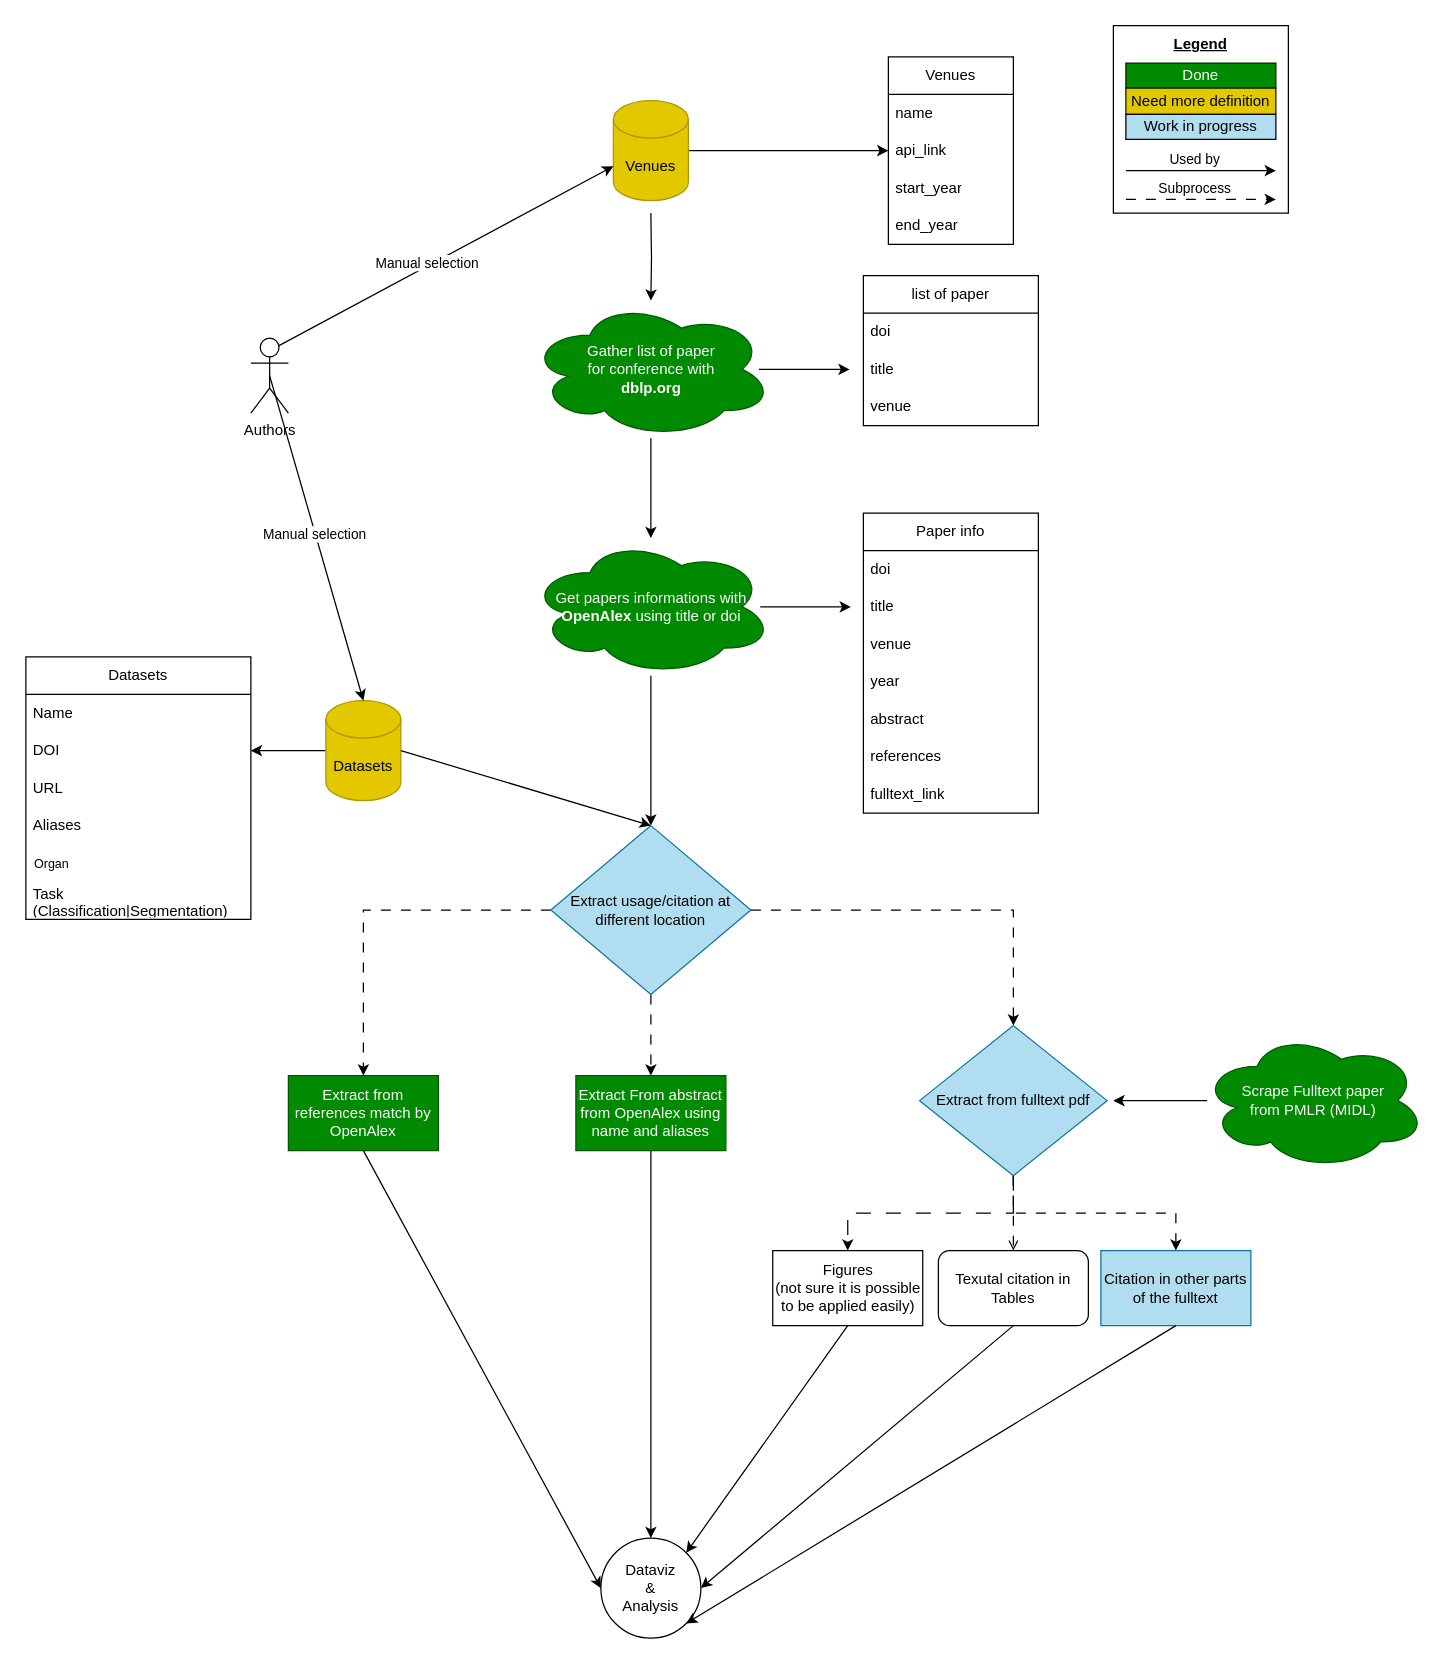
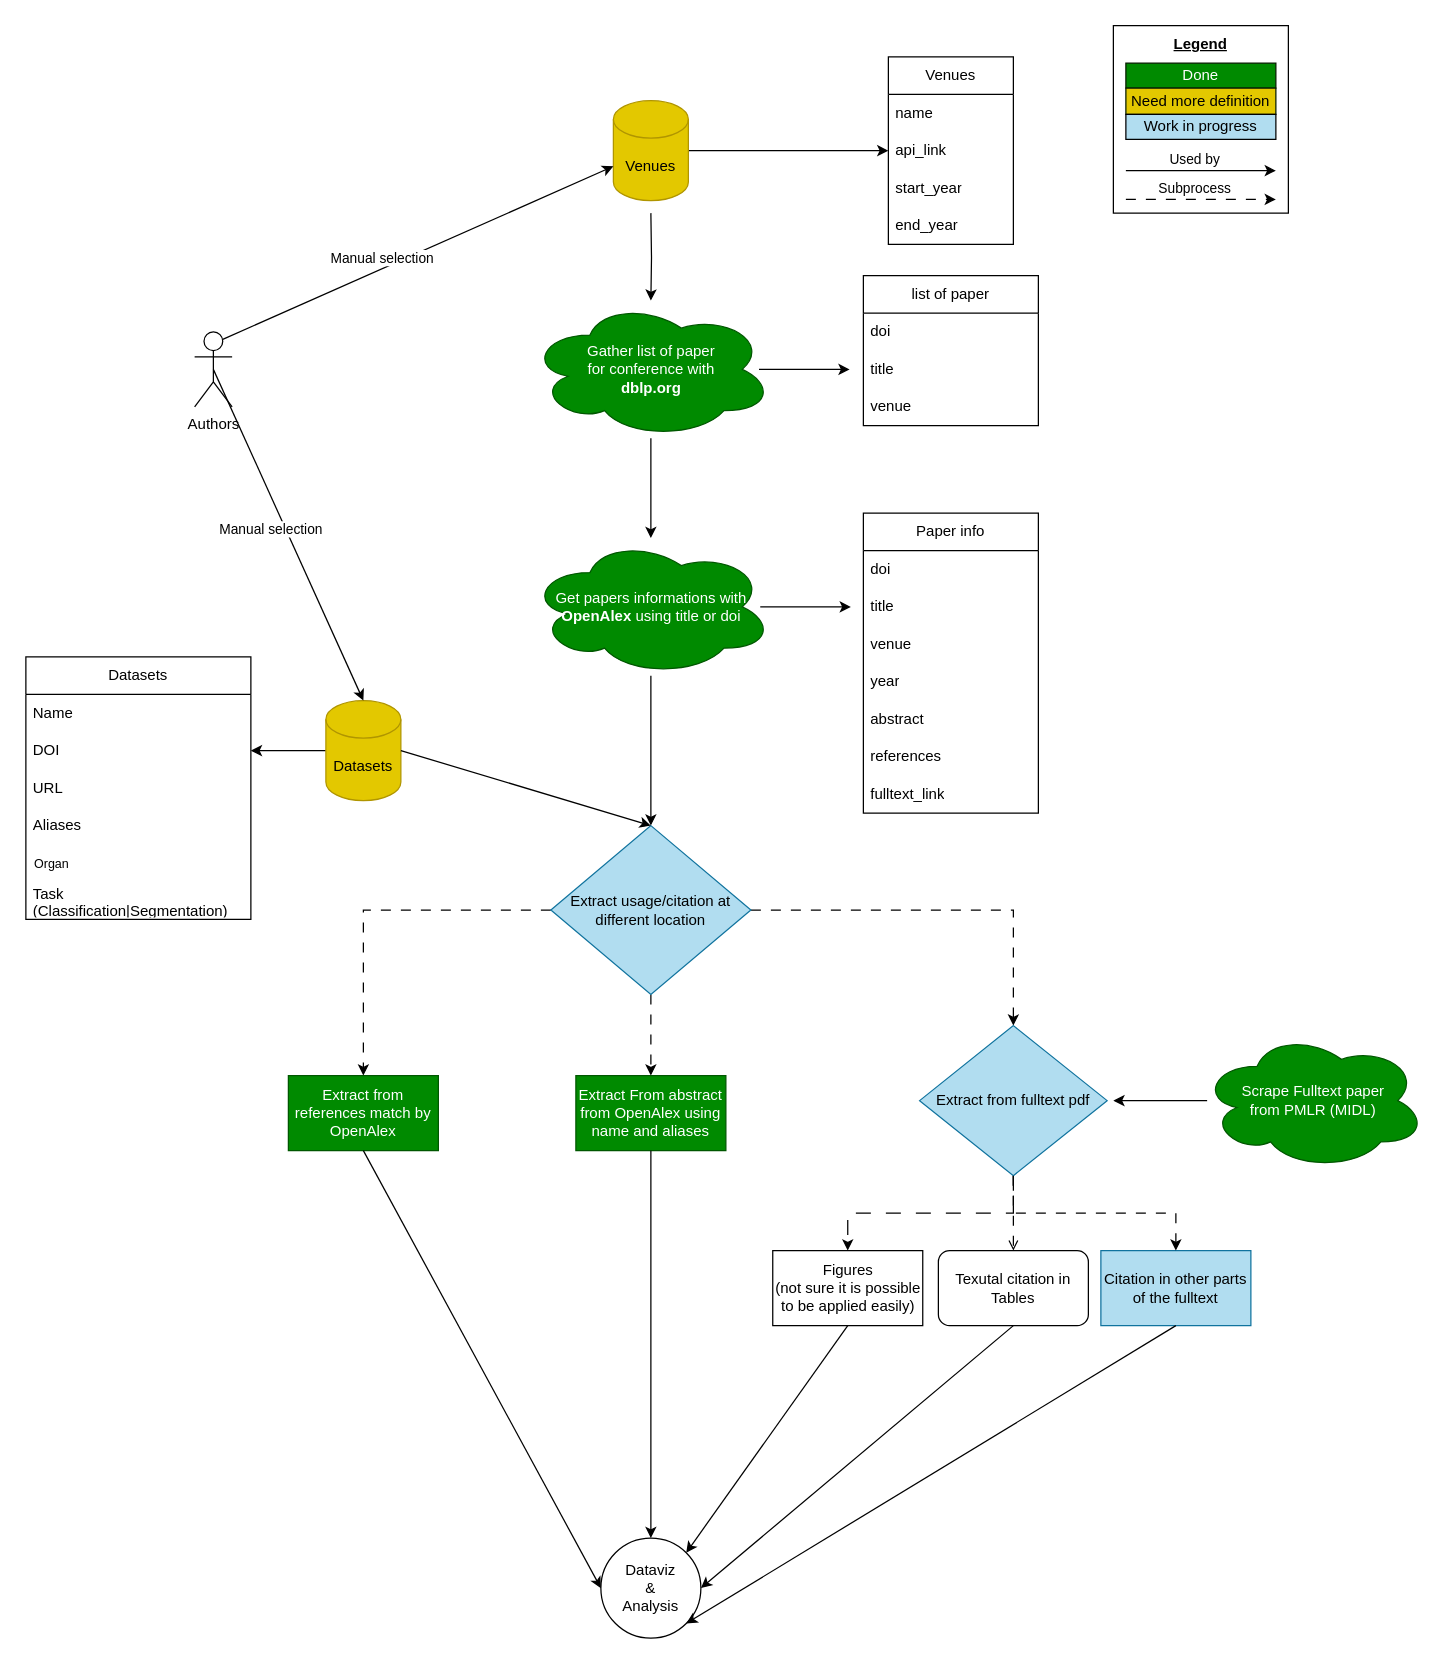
(269, 376) -> (213, 369)
